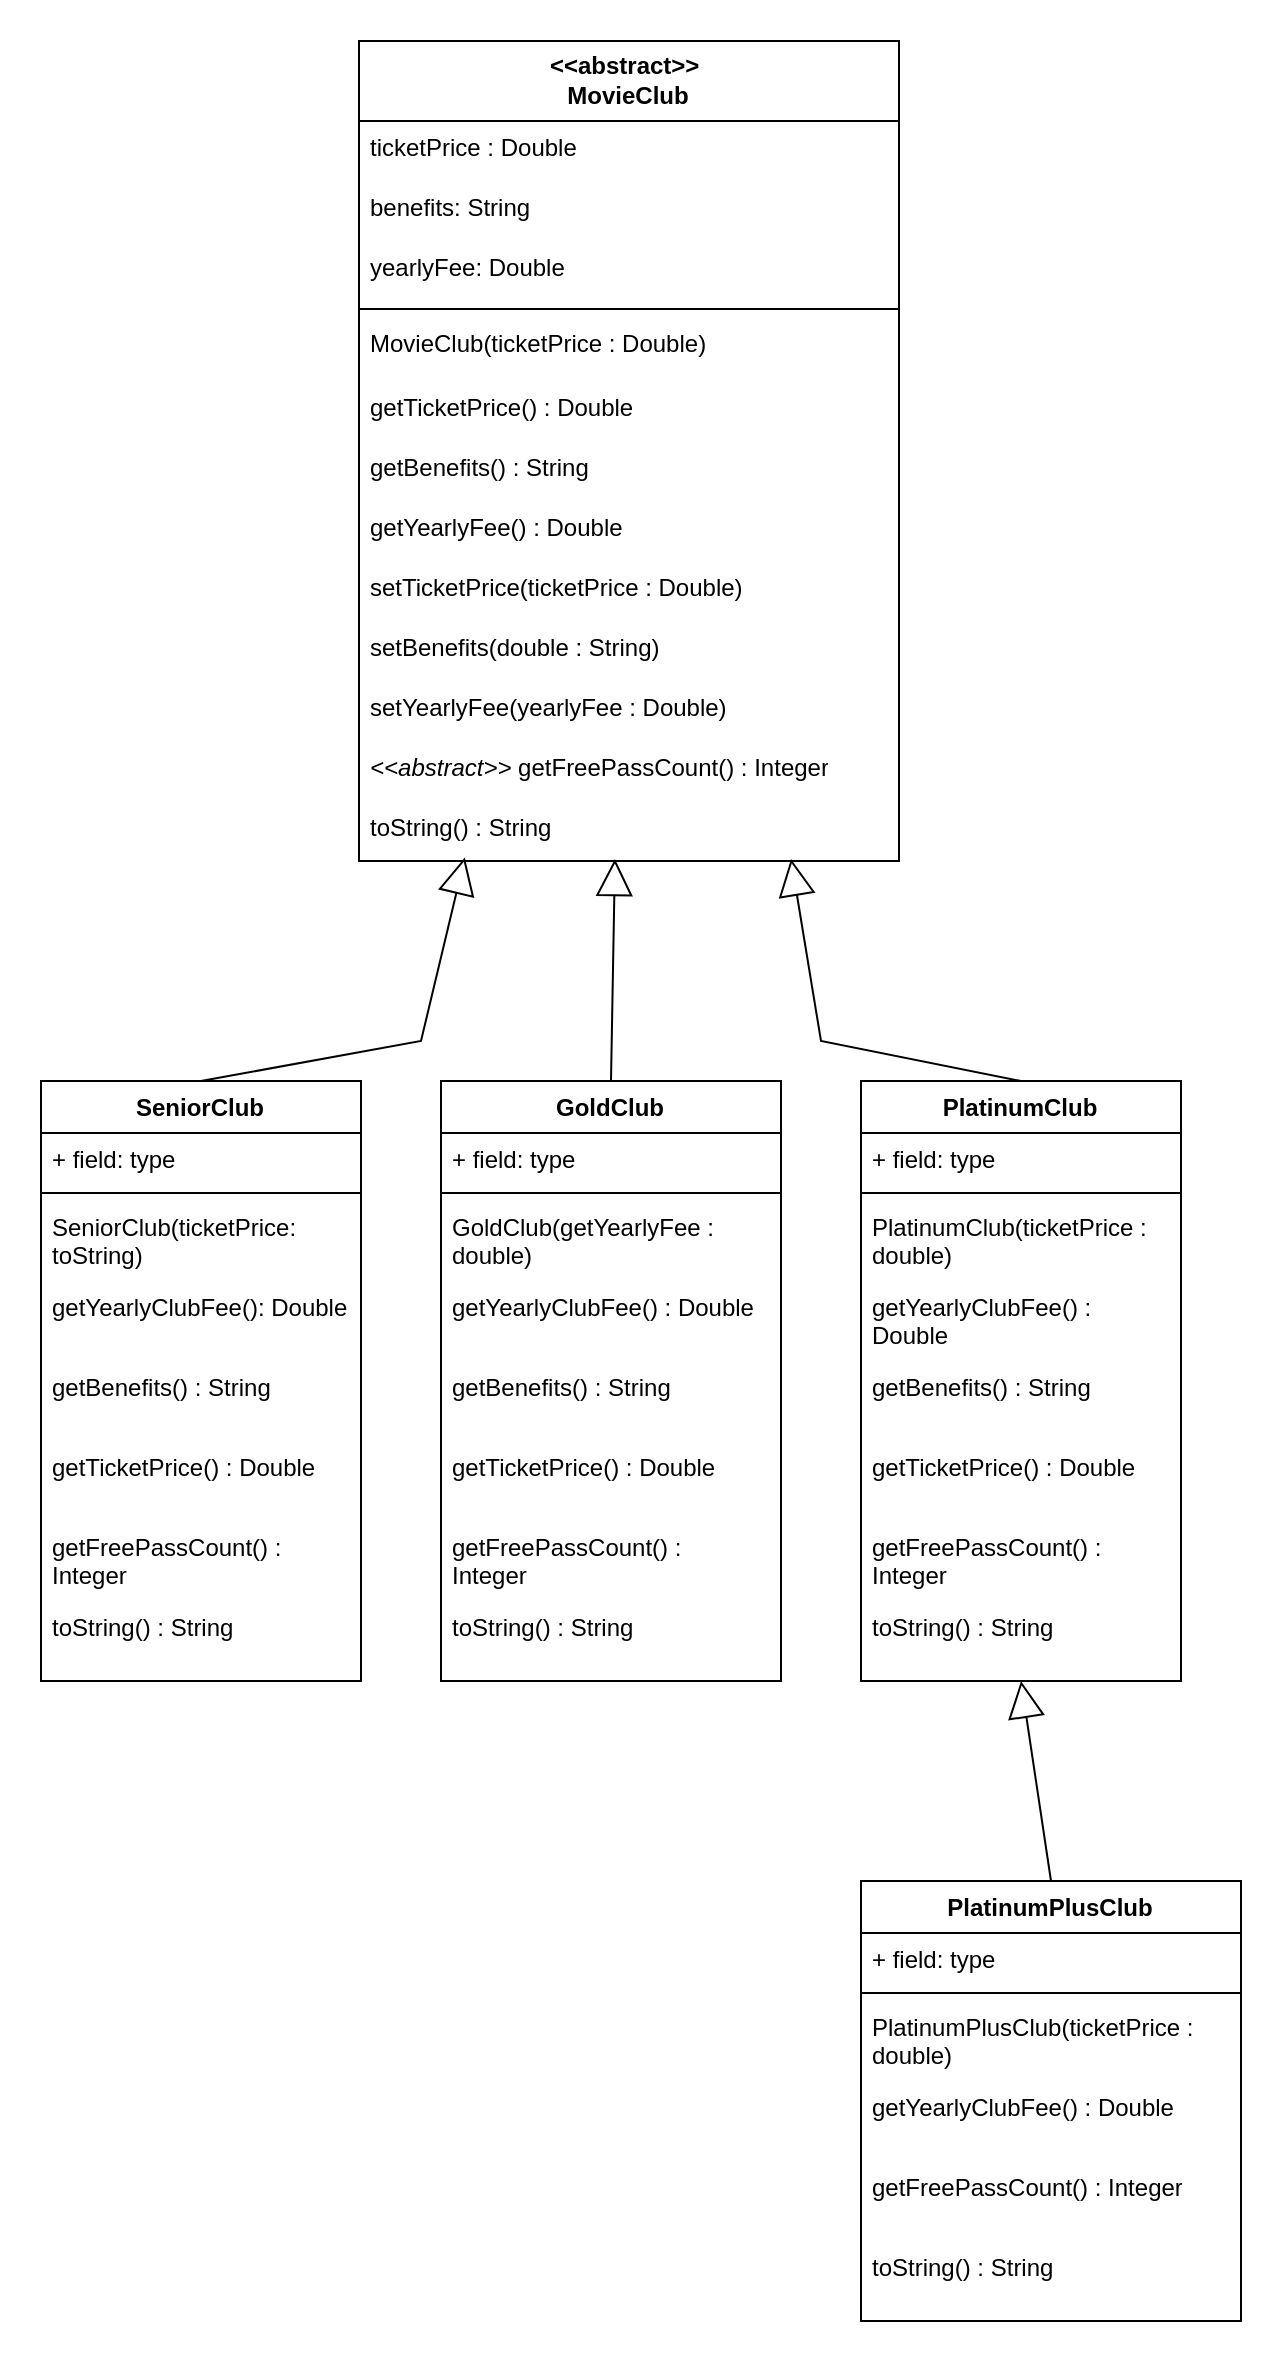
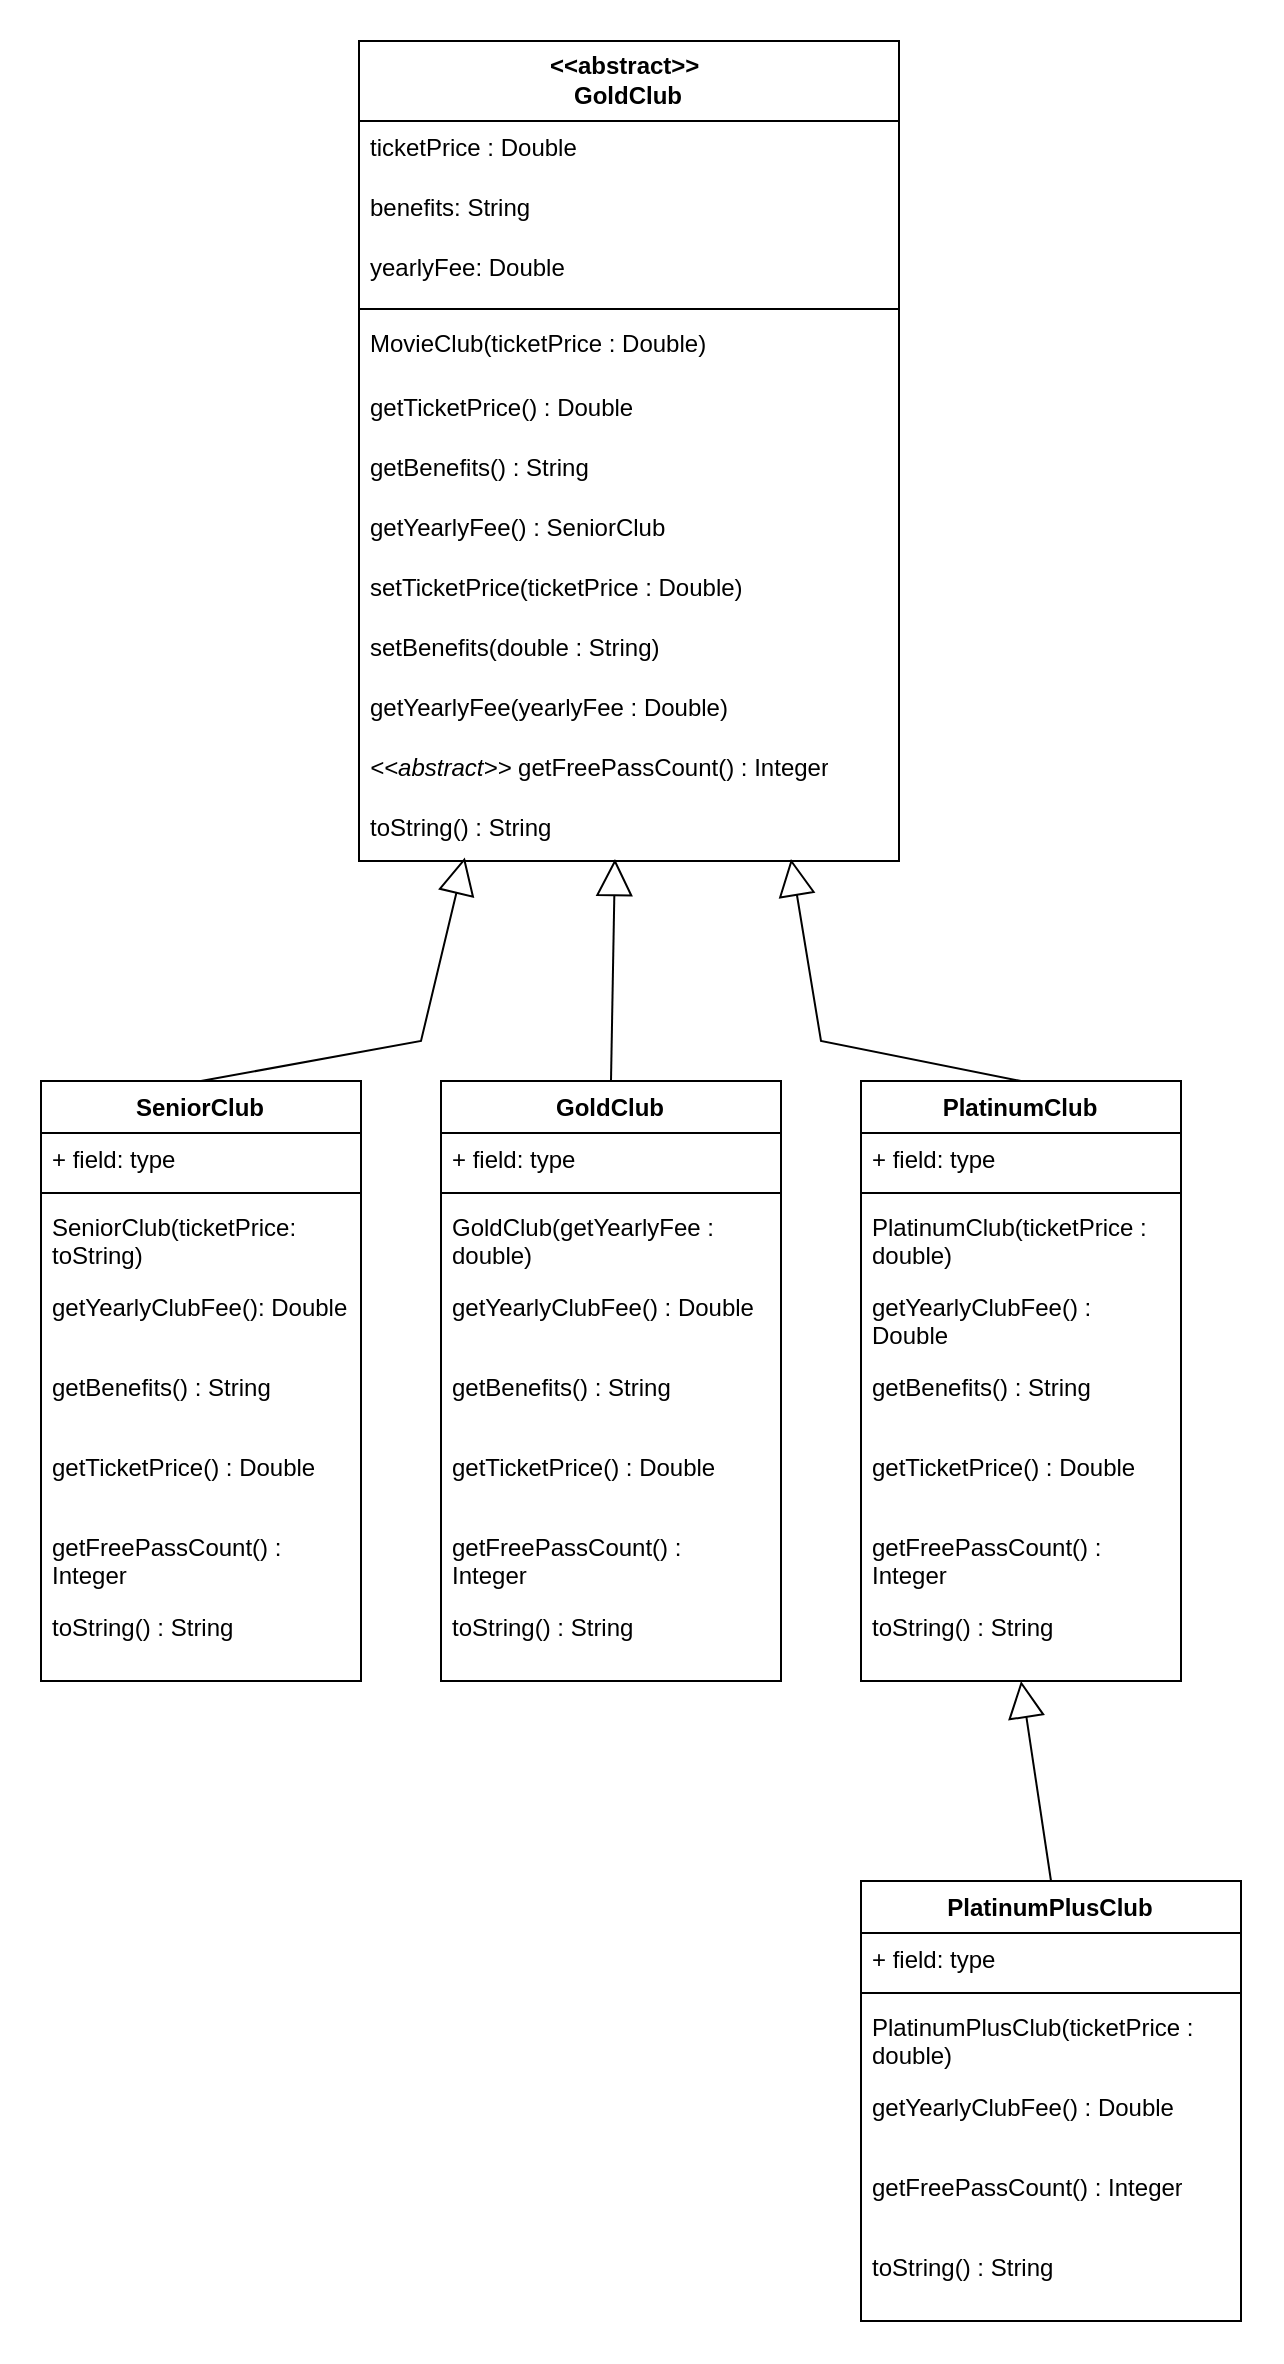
(629, 81) -> (629, 81)
(510, 529) -> (534, 529)
(567, 709) -> (567, 709)
